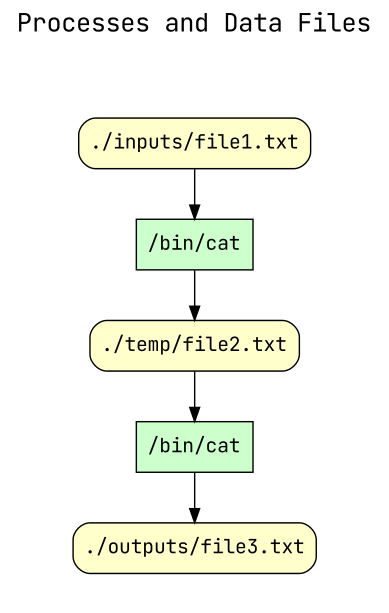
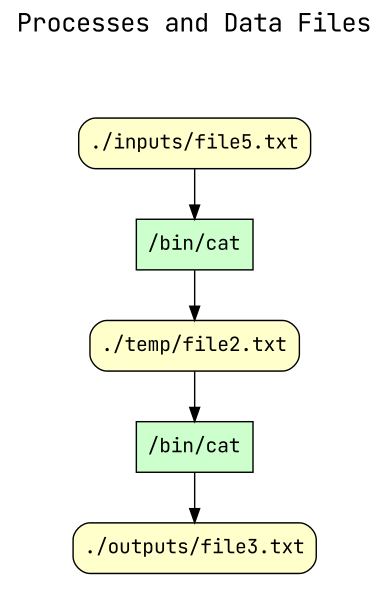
(195, 143) -> (195, 143)
